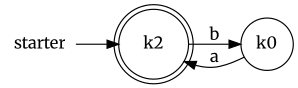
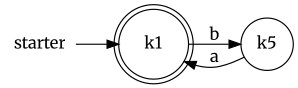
(154, 44) -> (154, 44)
(267, 44) -> (267, 44)
